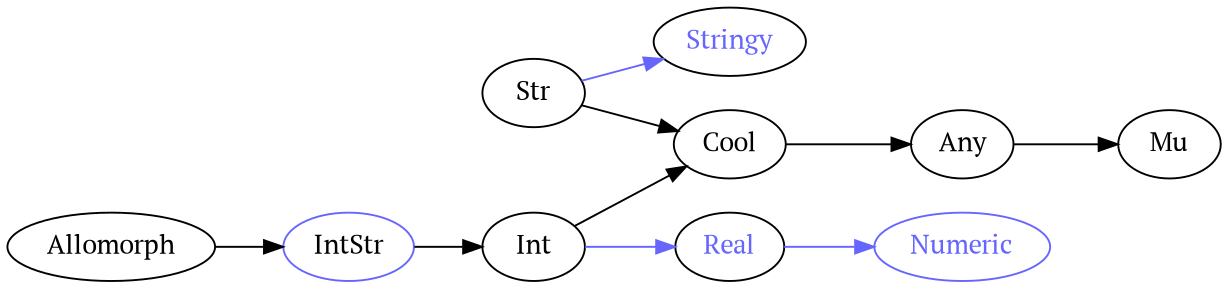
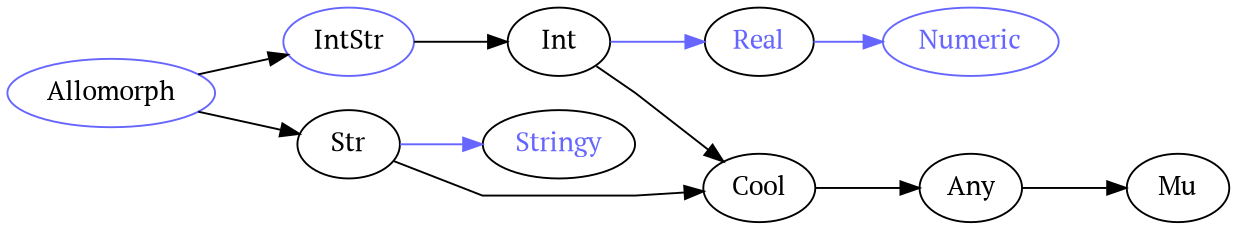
none -> (239, 121)
(111, 247) -> (111, 93)
